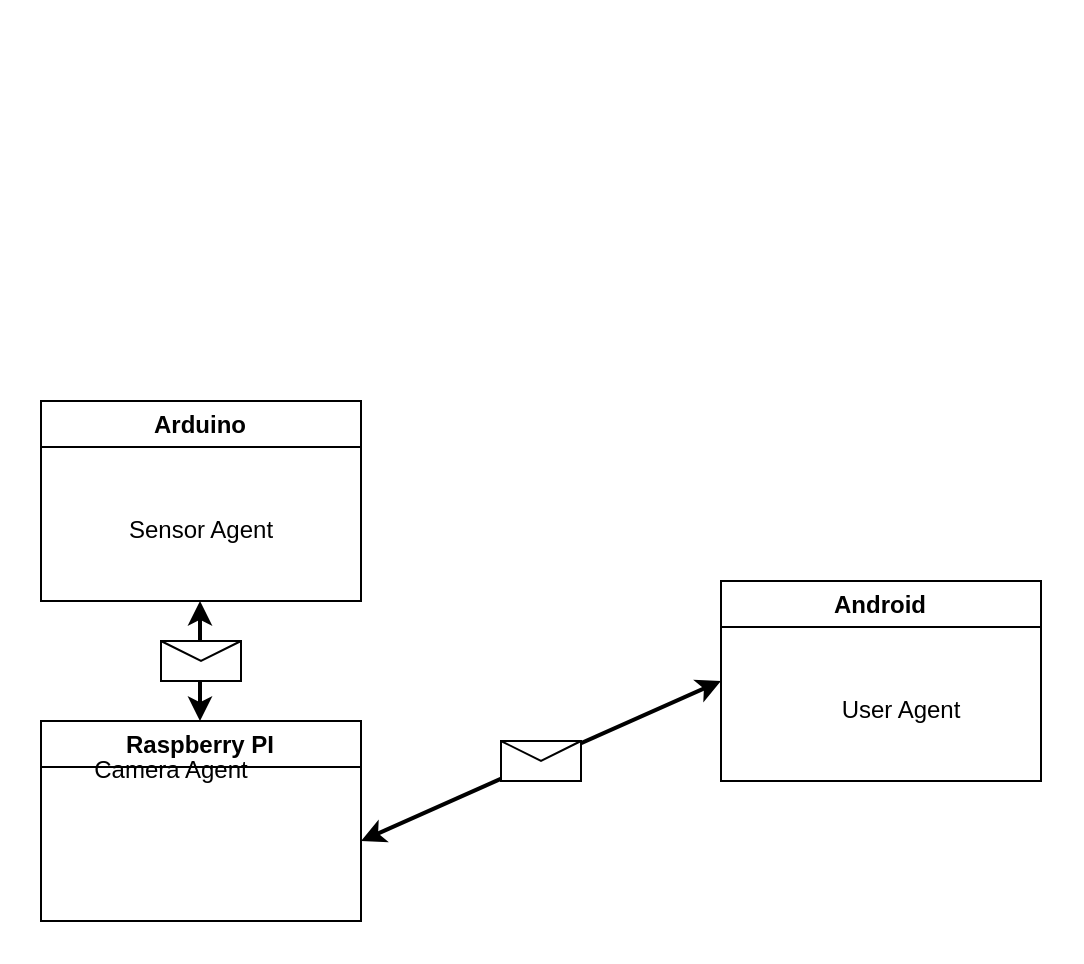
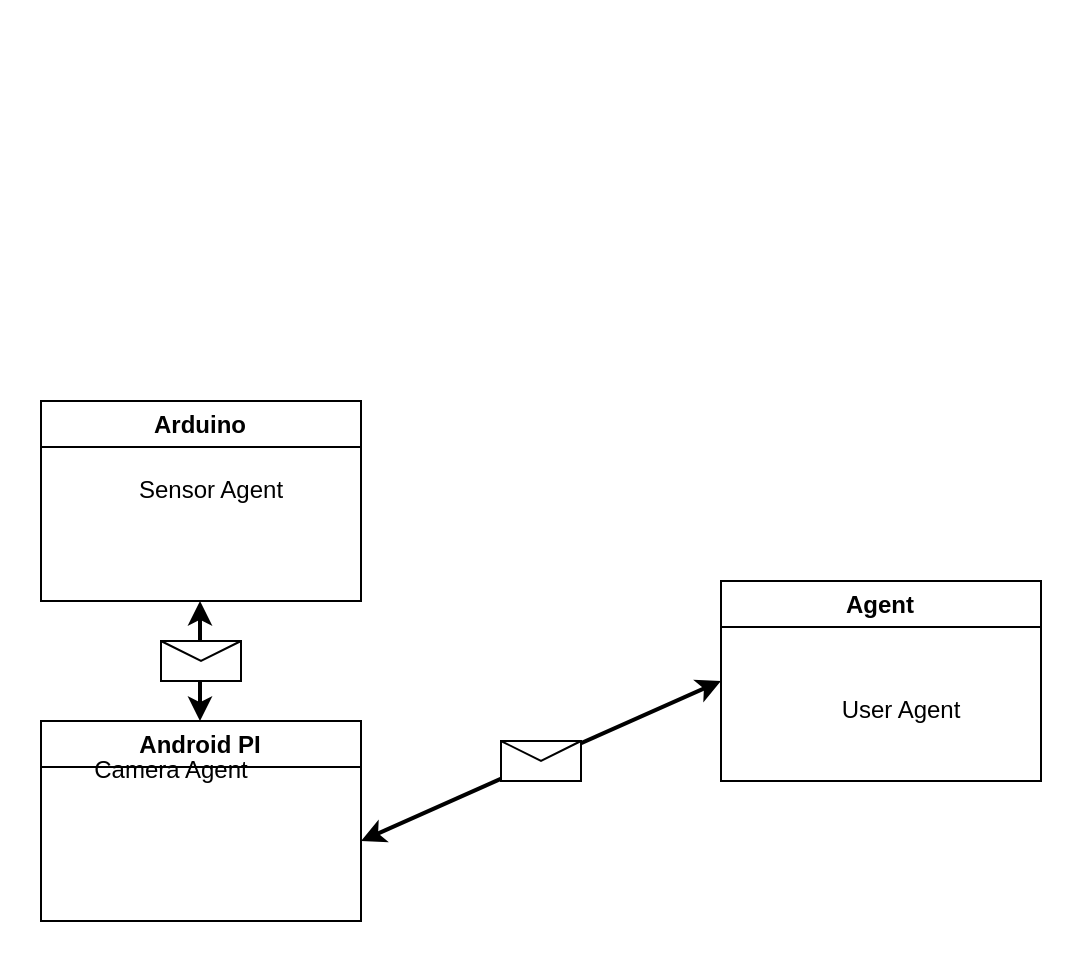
(201, 531) -> (211, 491)
(880, 605) -> (880, 605)
(200, 745) -> (200, 745)
